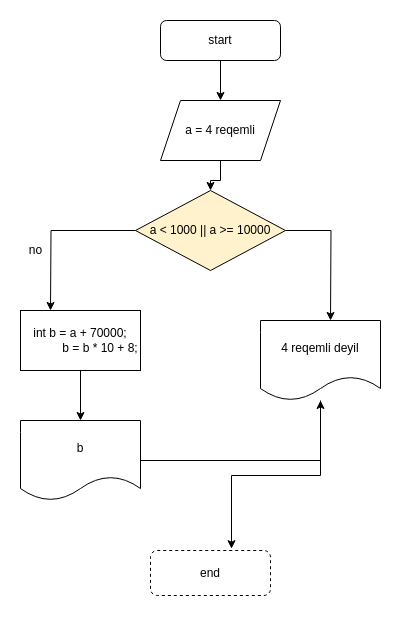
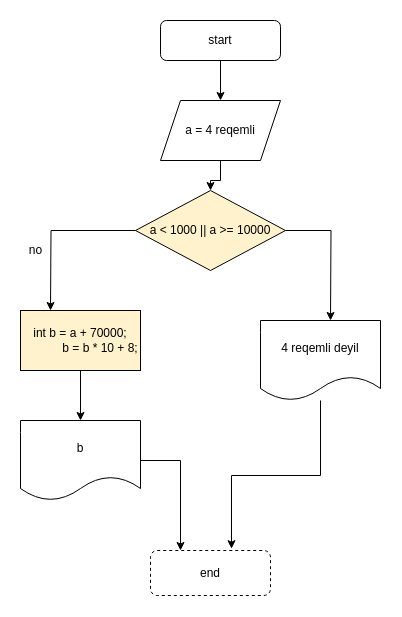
(81, 341) -> (81, 341)
(248, 461) -> (181, 501)
